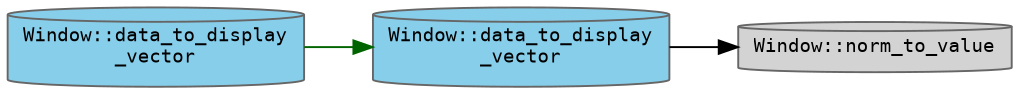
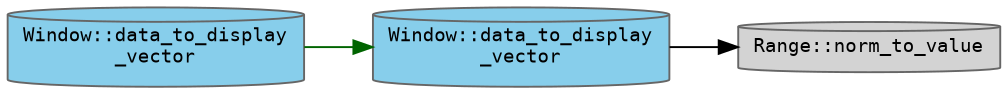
(875, 47) -> (869, 47)
